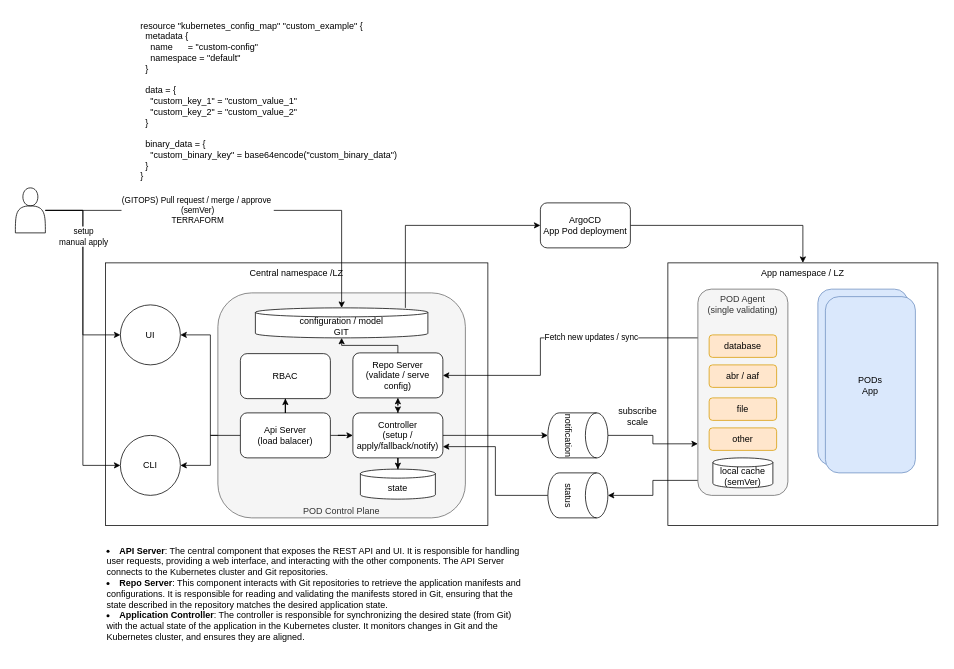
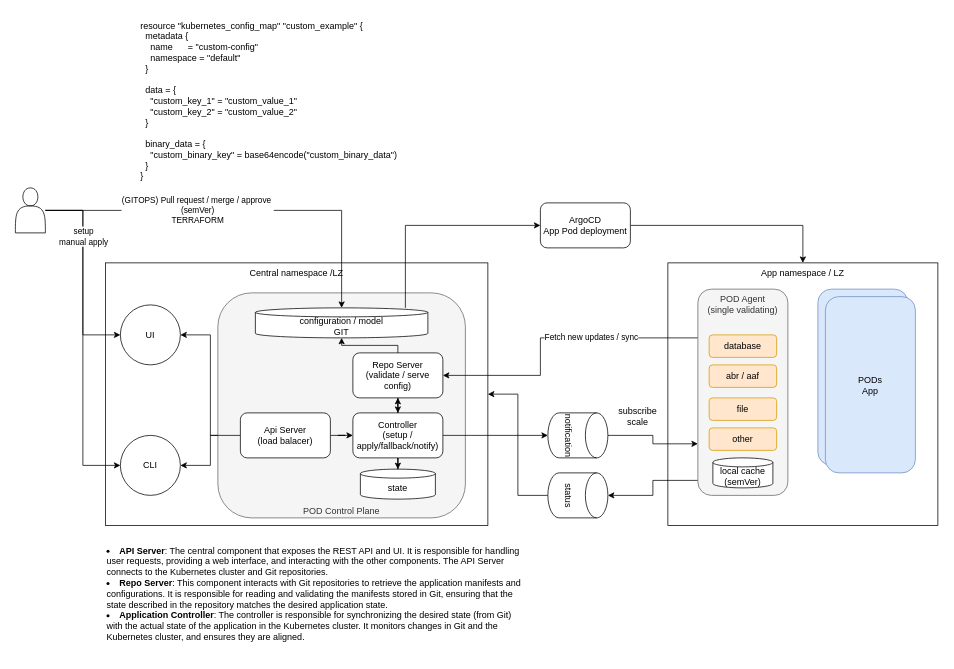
(285, 376) -> none
(285, 403) -> none
(398, 405) -> (398, 405)
(495, 459) -> (518, 394)
